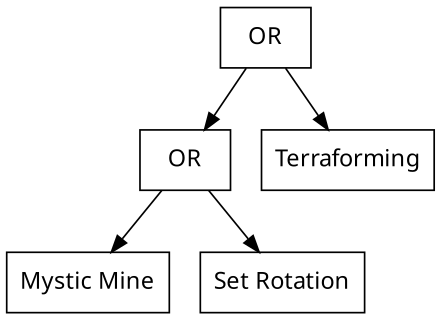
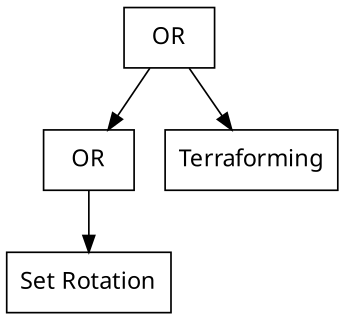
(88, 282) -> none
